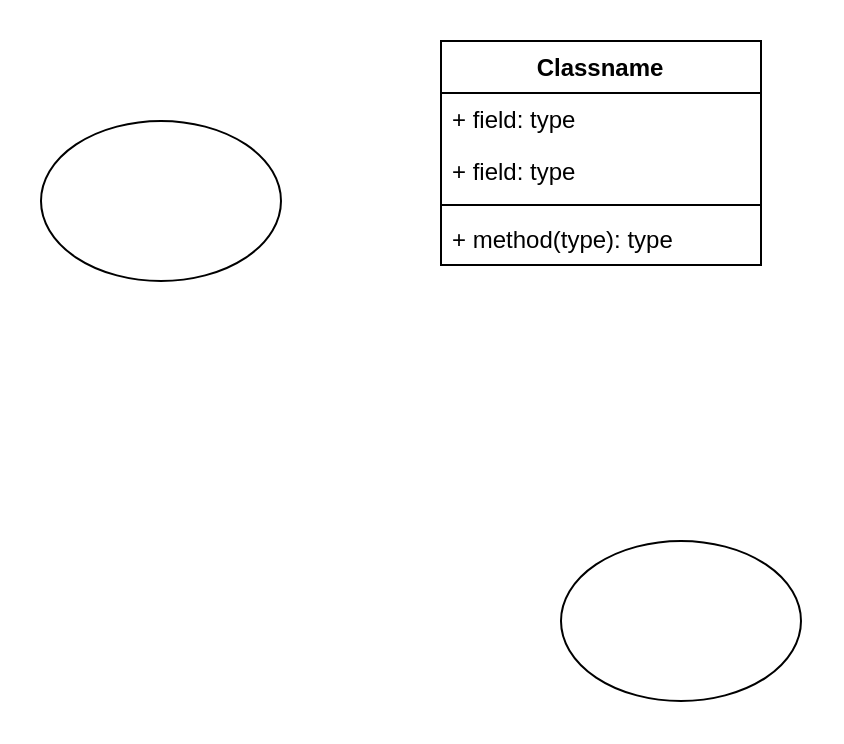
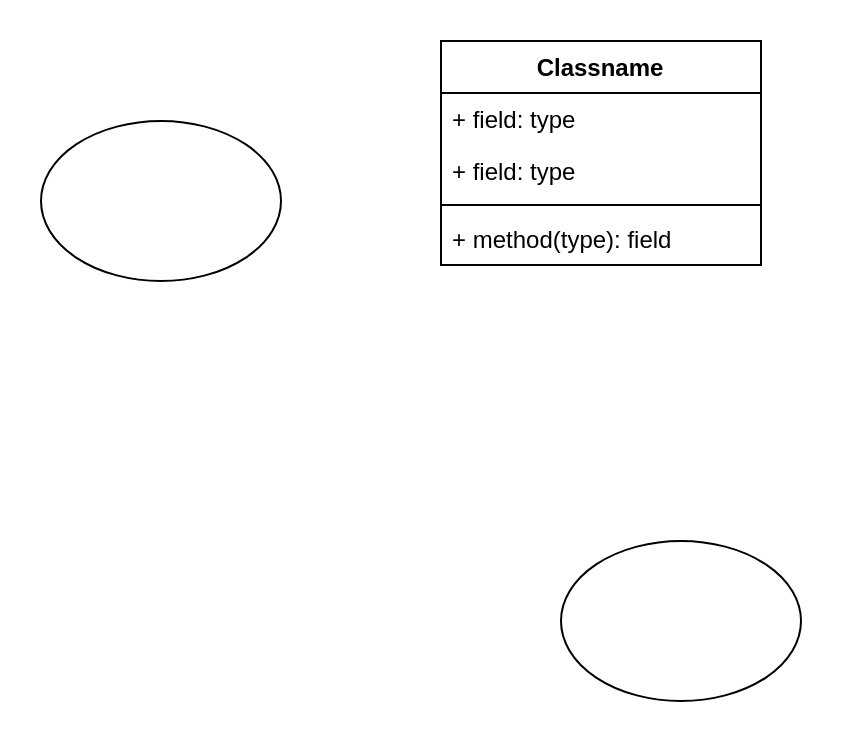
(577, 240) -> (578, 240)
